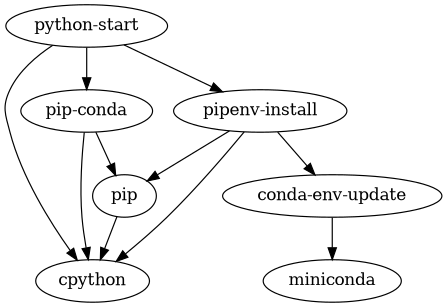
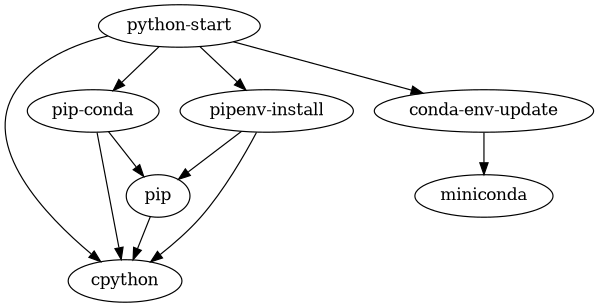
(292, 149) -> (322, 66)
